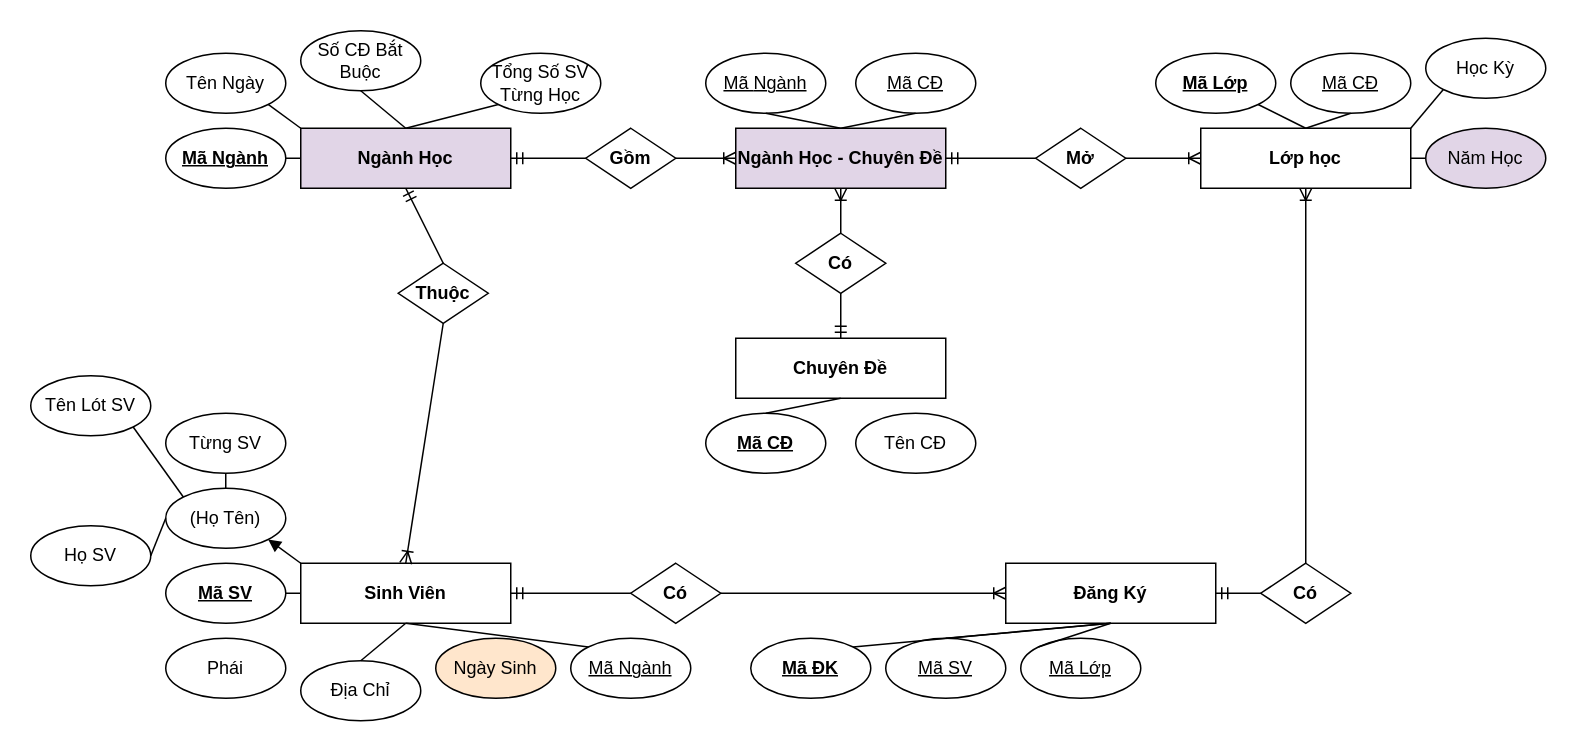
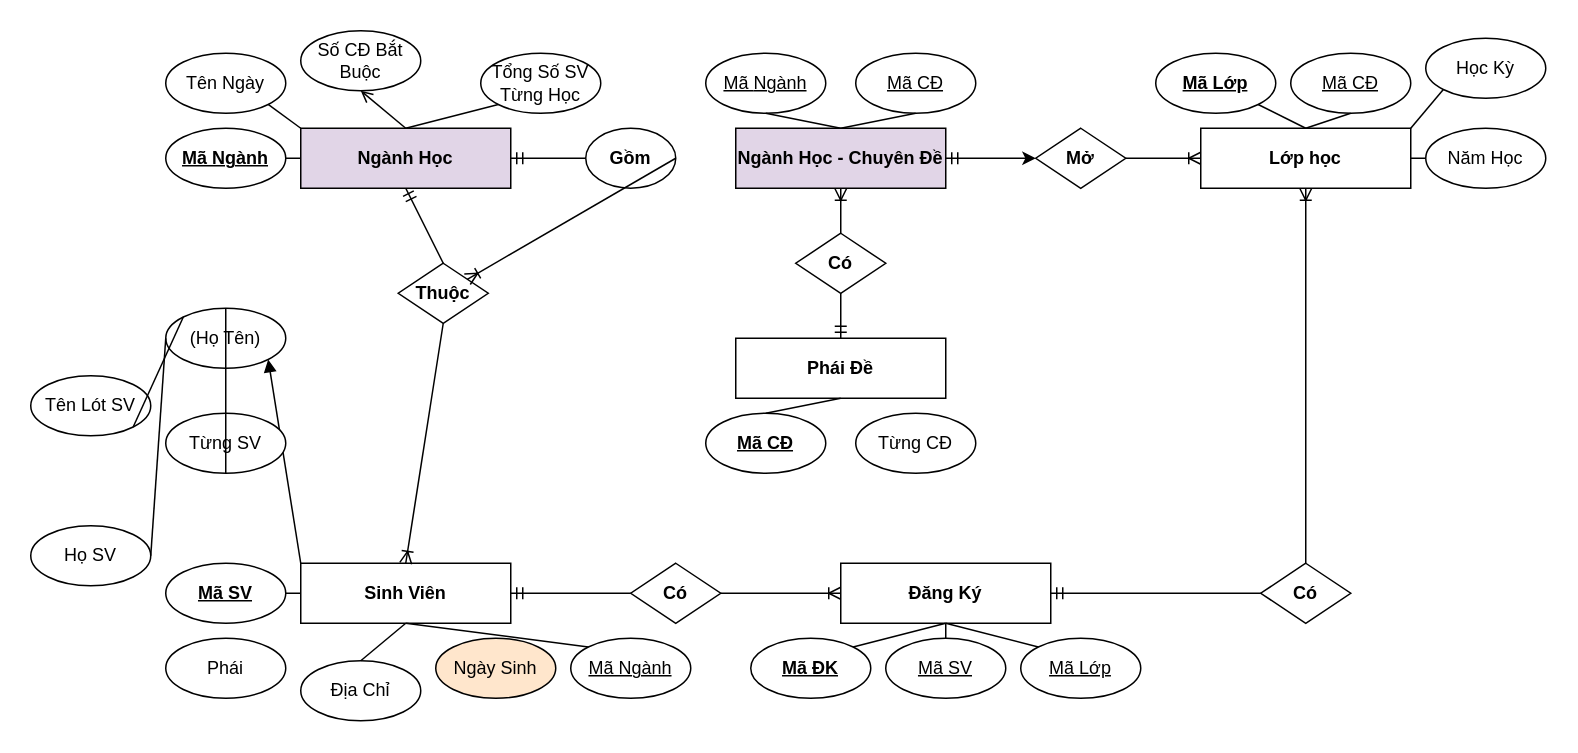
(364, 93) -> (366, 95)
(631, 158) -> (631, 158)
(706, 158) -> (572, 219)
(1028, 158) -> (1024, 158)
(1486, 158) -> (1486, 158)
(841, 368) -> (841, 368)
(916, 443) -> (916, 443)
(226, 518) -> (226, 338)
(1111, 593) -> (946, 593)
